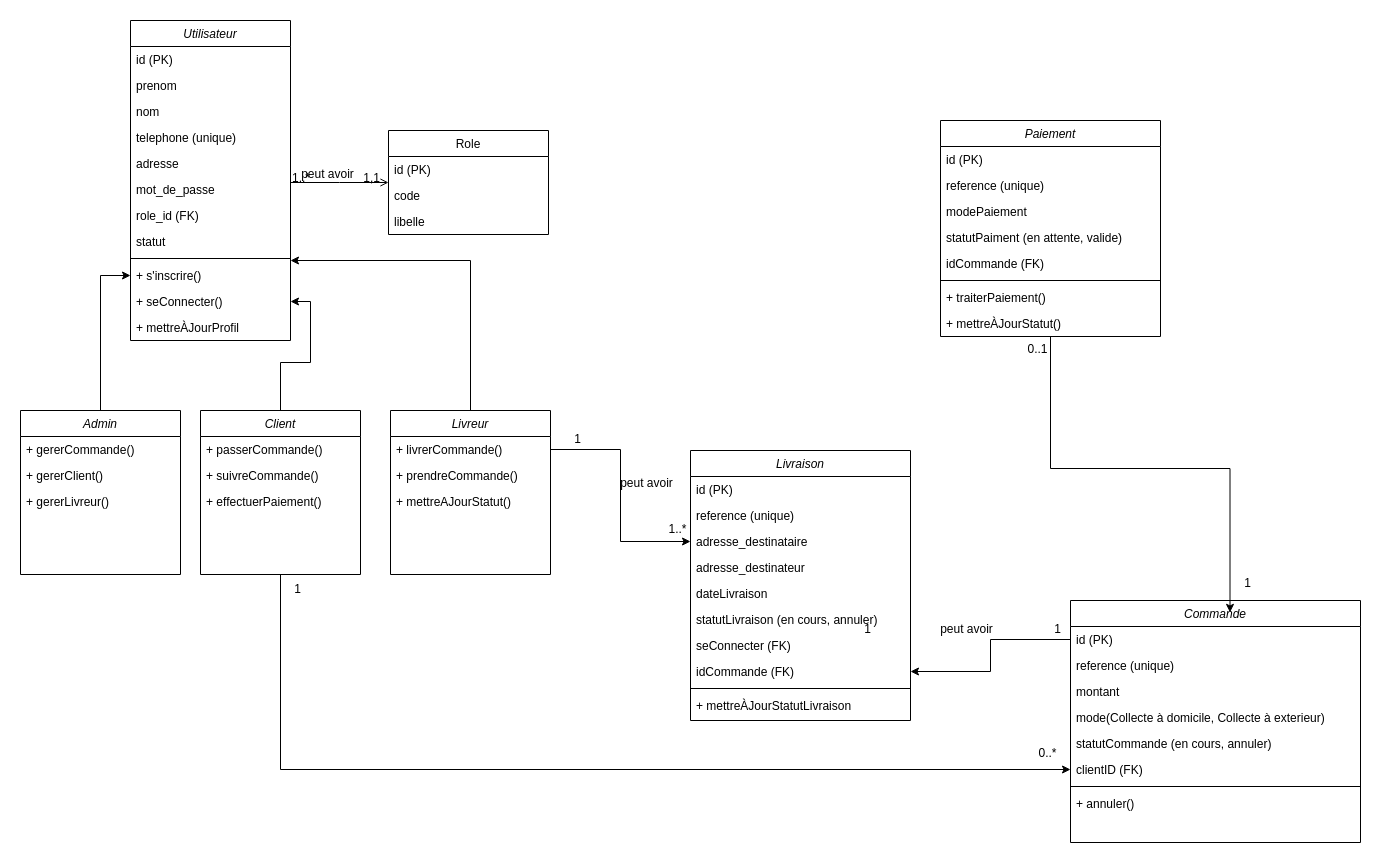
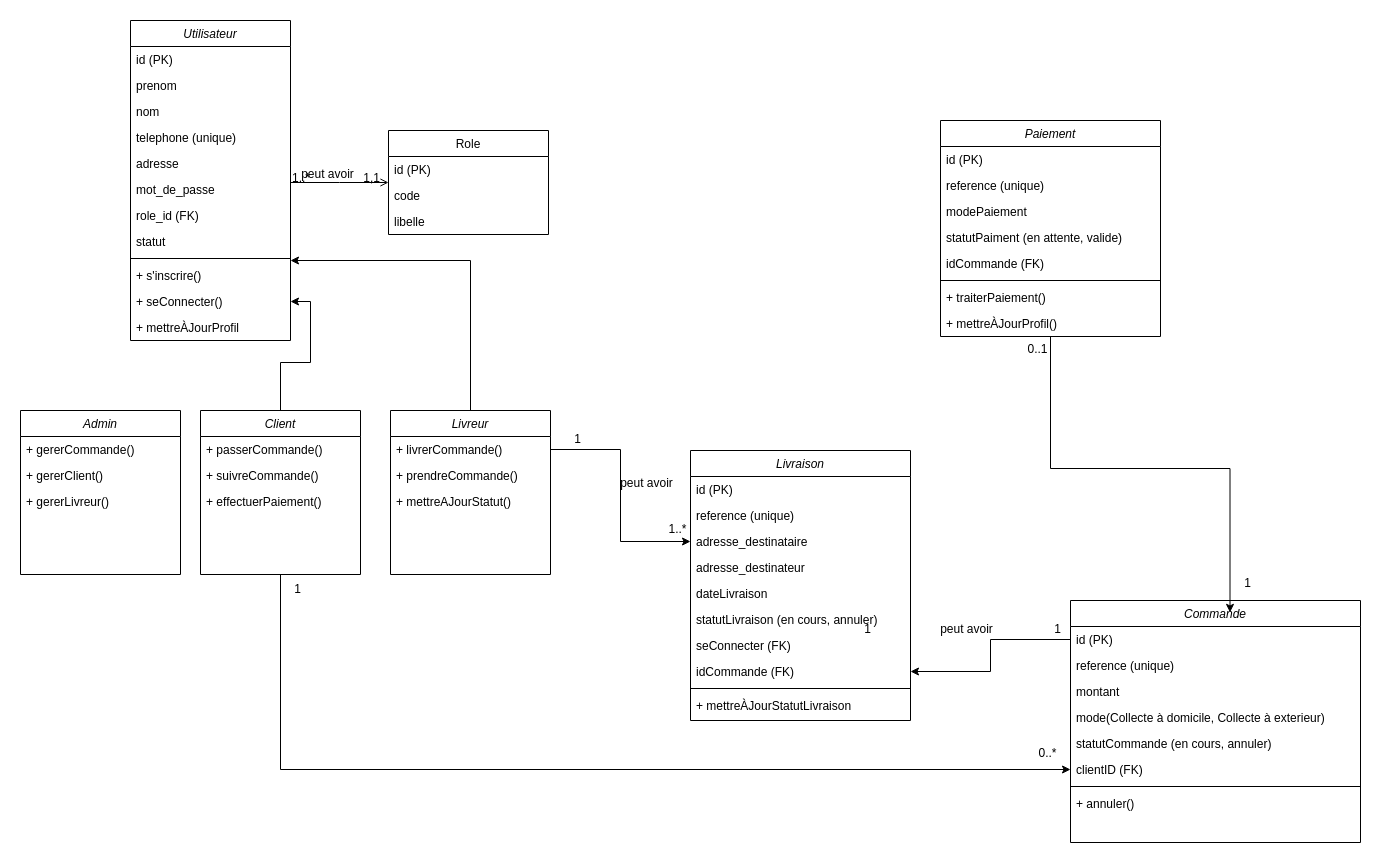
(1017, 324) -> (1013, 324)
(101, 332) -> none
